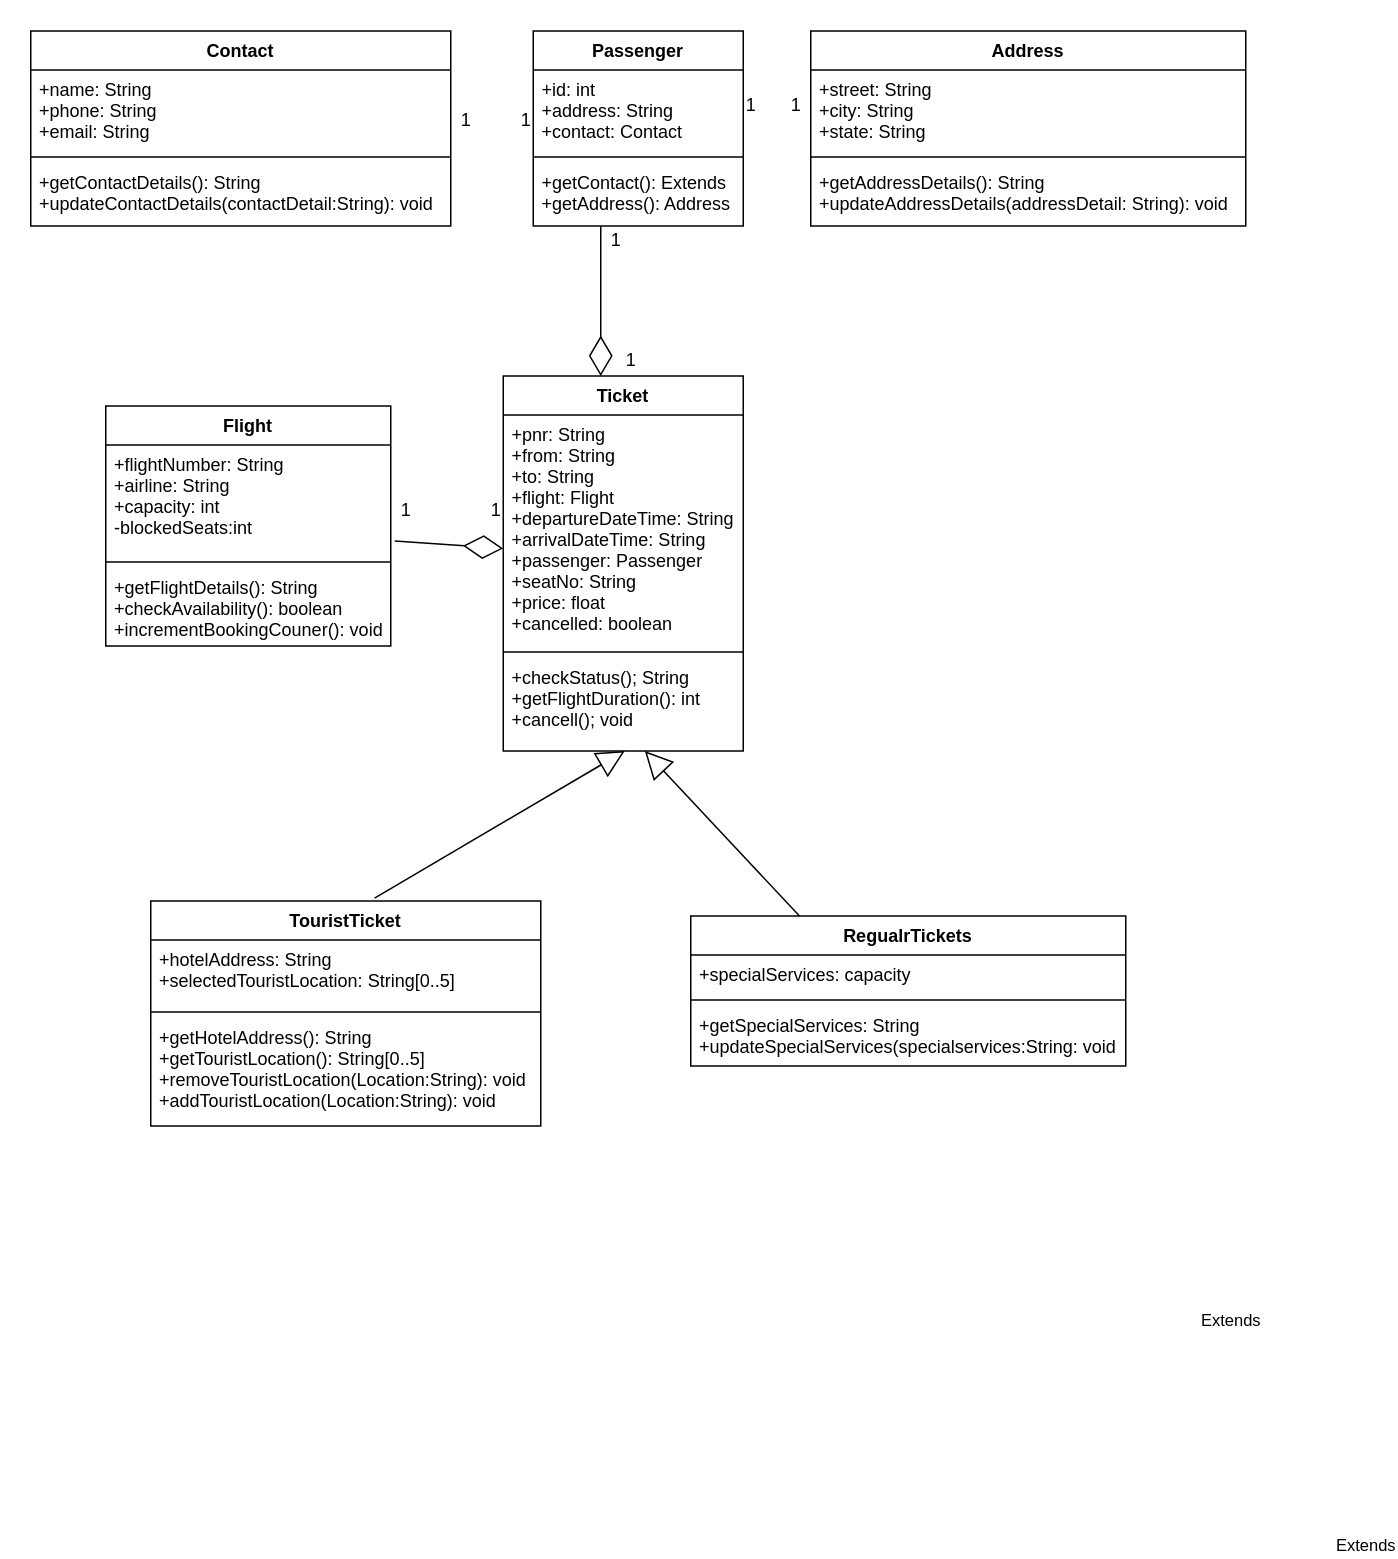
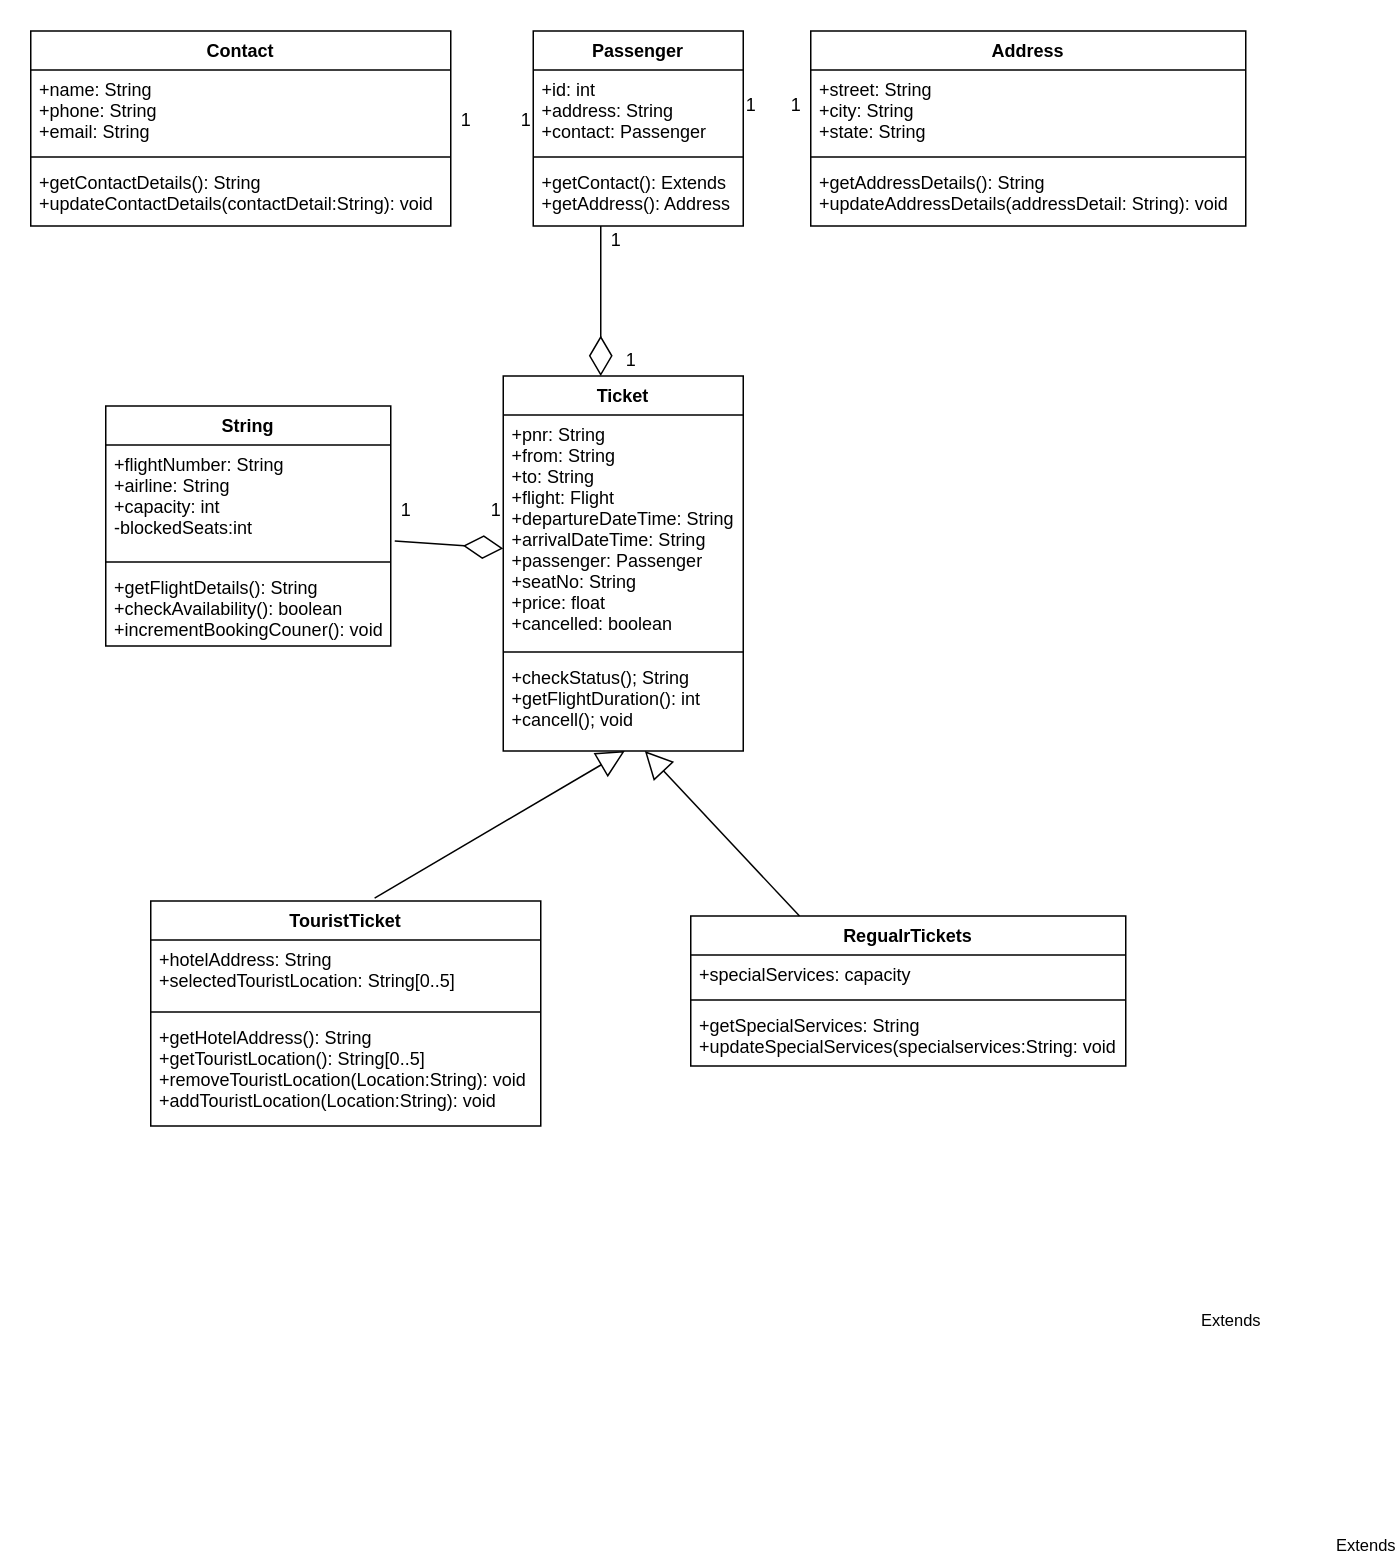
(572, 90) -> (572, 90)
(248, 426) -> (248, 426)
